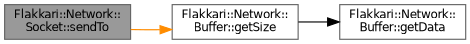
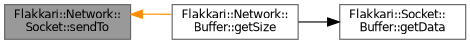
(403, 22) -> (403, 22)
(145, 30) -> (157, 14)
